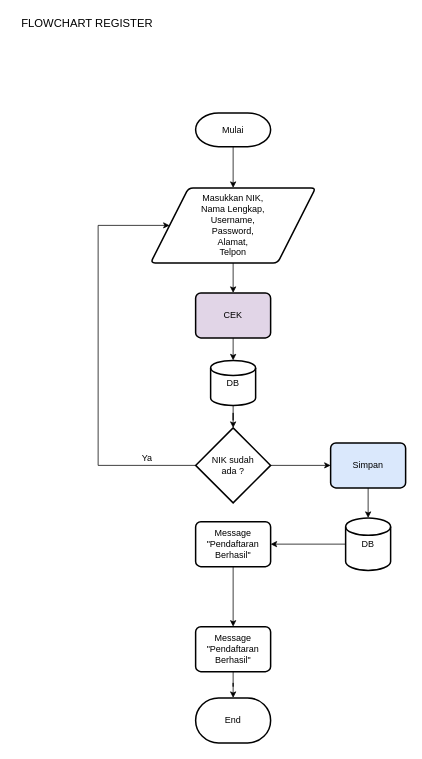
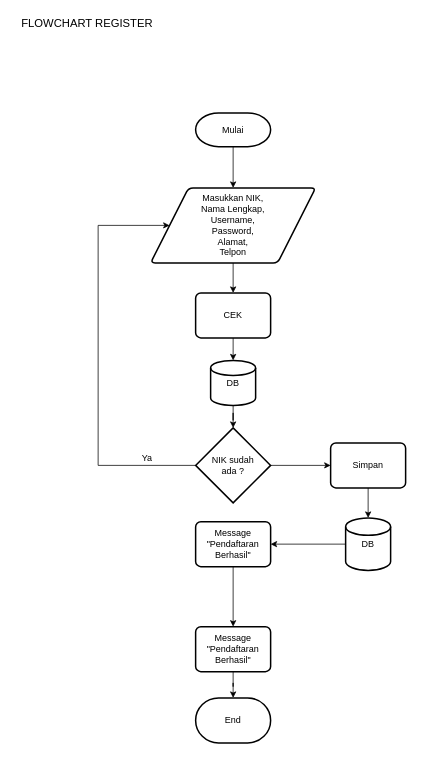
(233, 315) -> (233, 315)
(368, 465) -> (368, 465)
